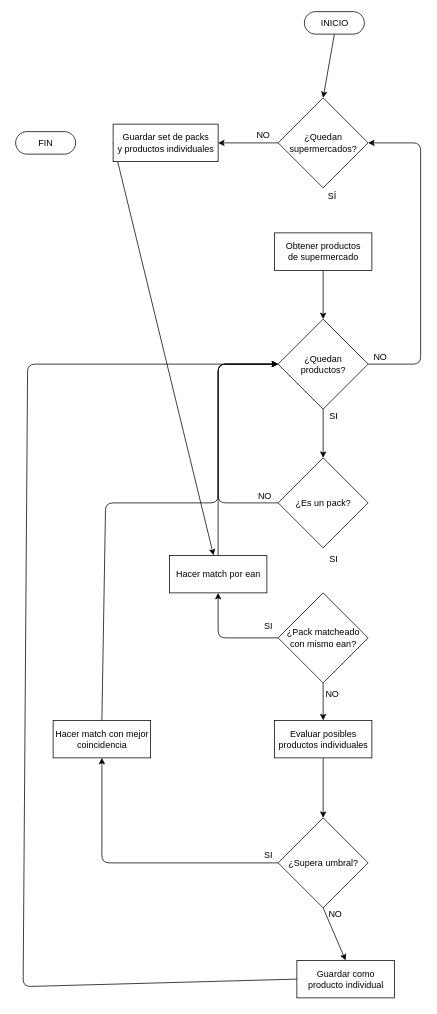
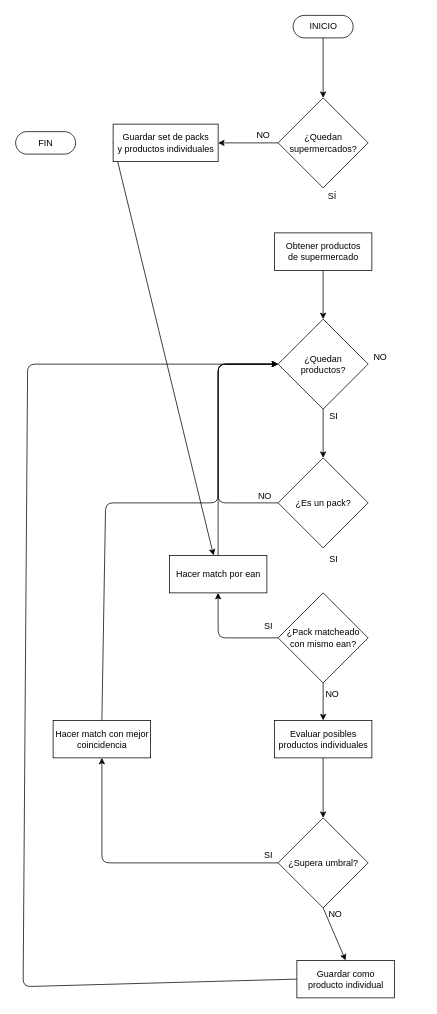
(334, 23) -> (323, 27)
(420, 254) -> none
